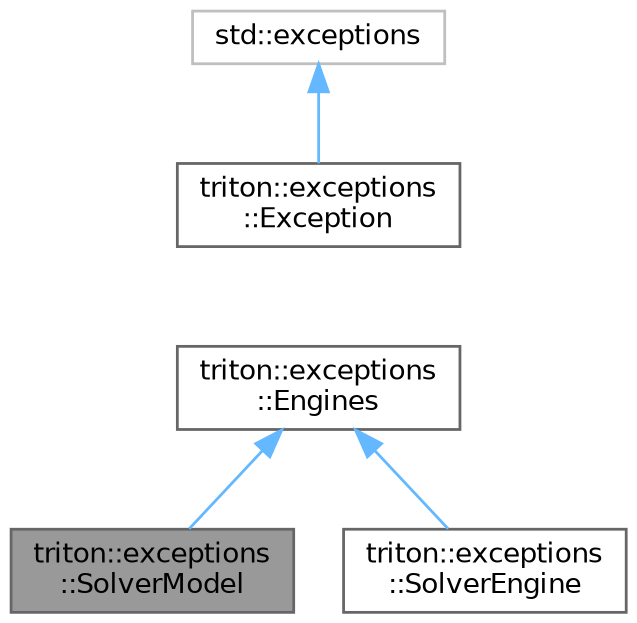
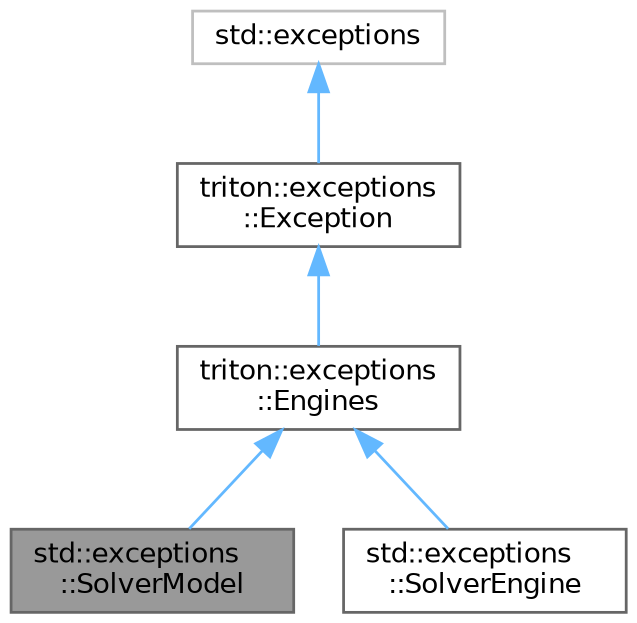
none -> (319, 311)
(152, 571) -> (152, 571)
(485, 571) -> (485, 571)
